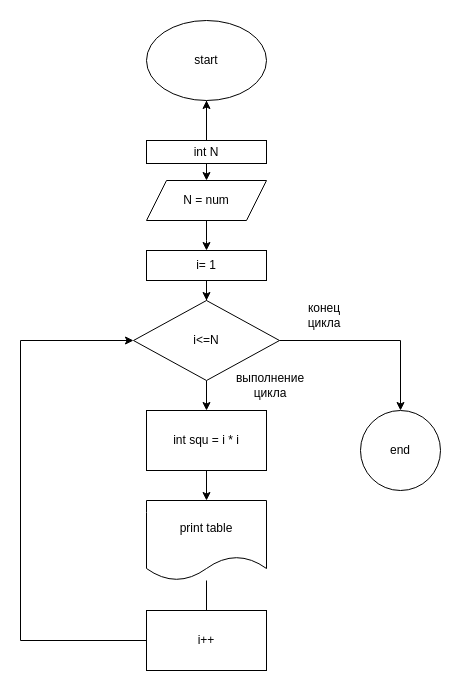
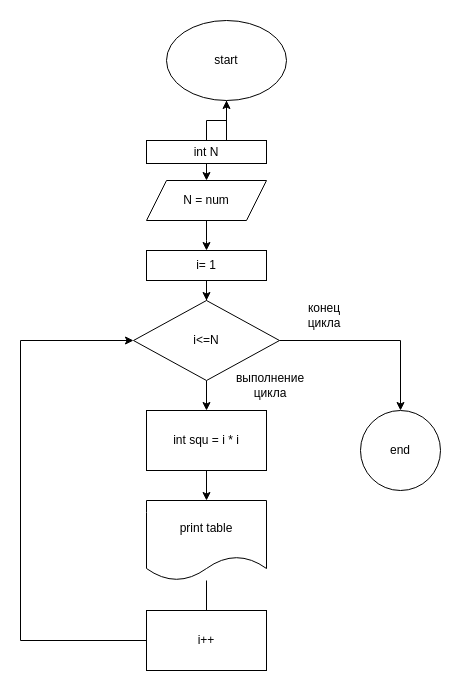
(207, 61) -> (227, 61)
